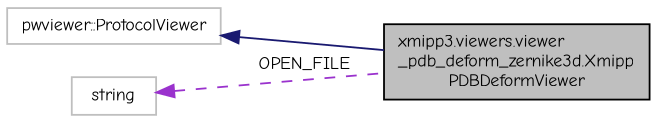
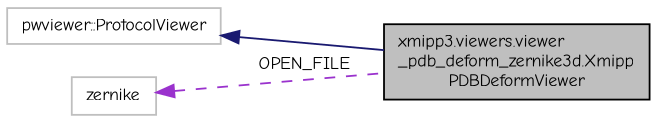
(114, 96) -> (114, 96)
